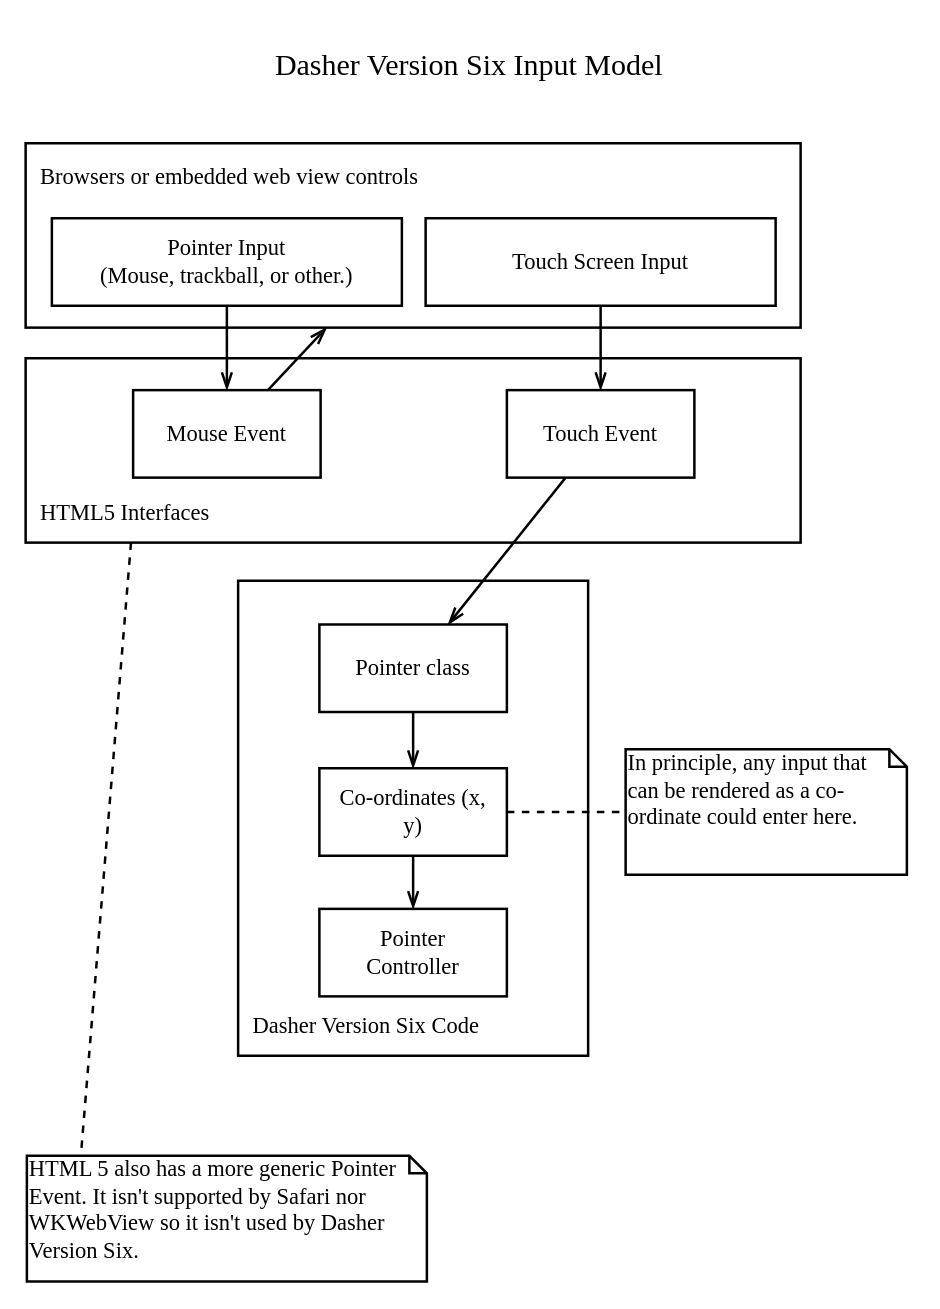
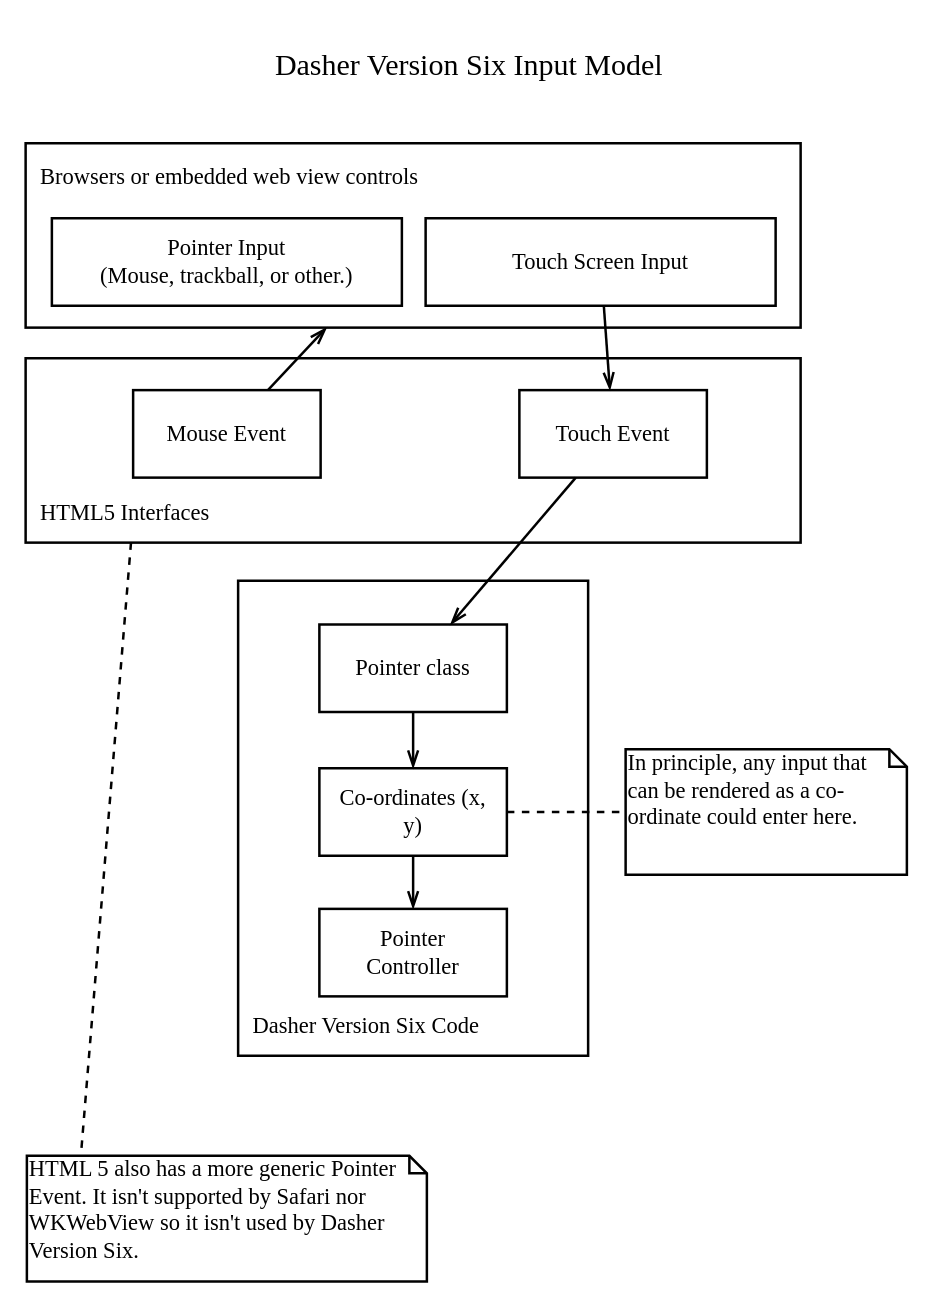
(227, 345) -> none
(601, 434) -> (613, 434)
